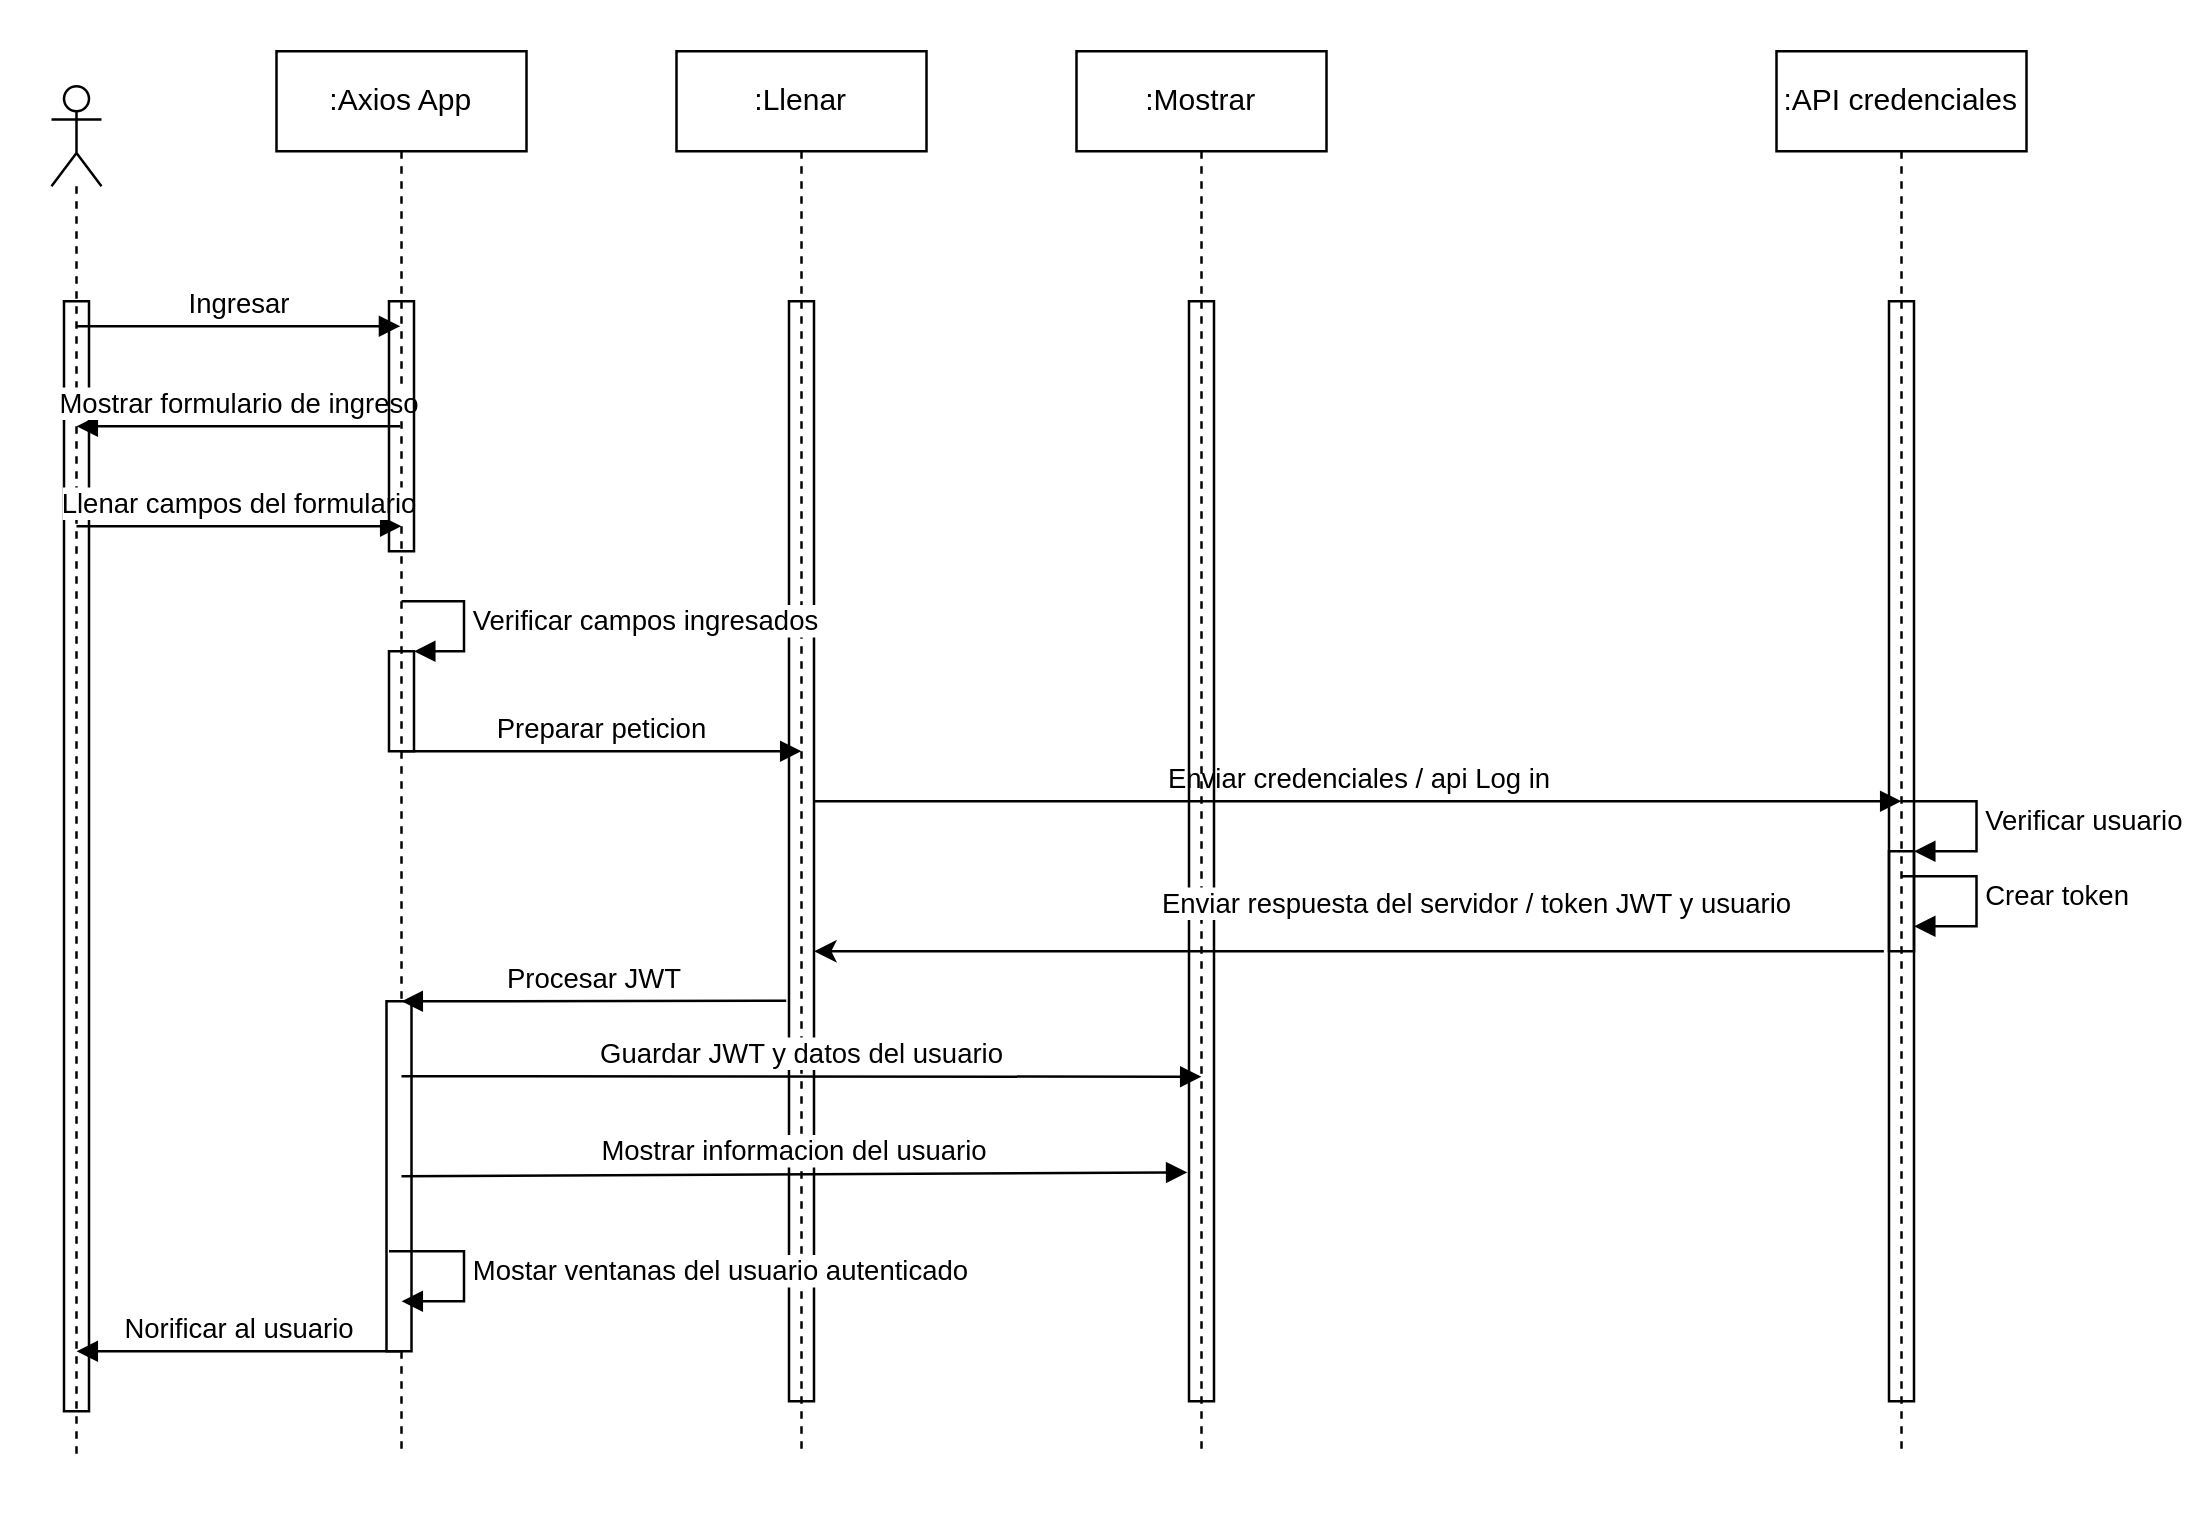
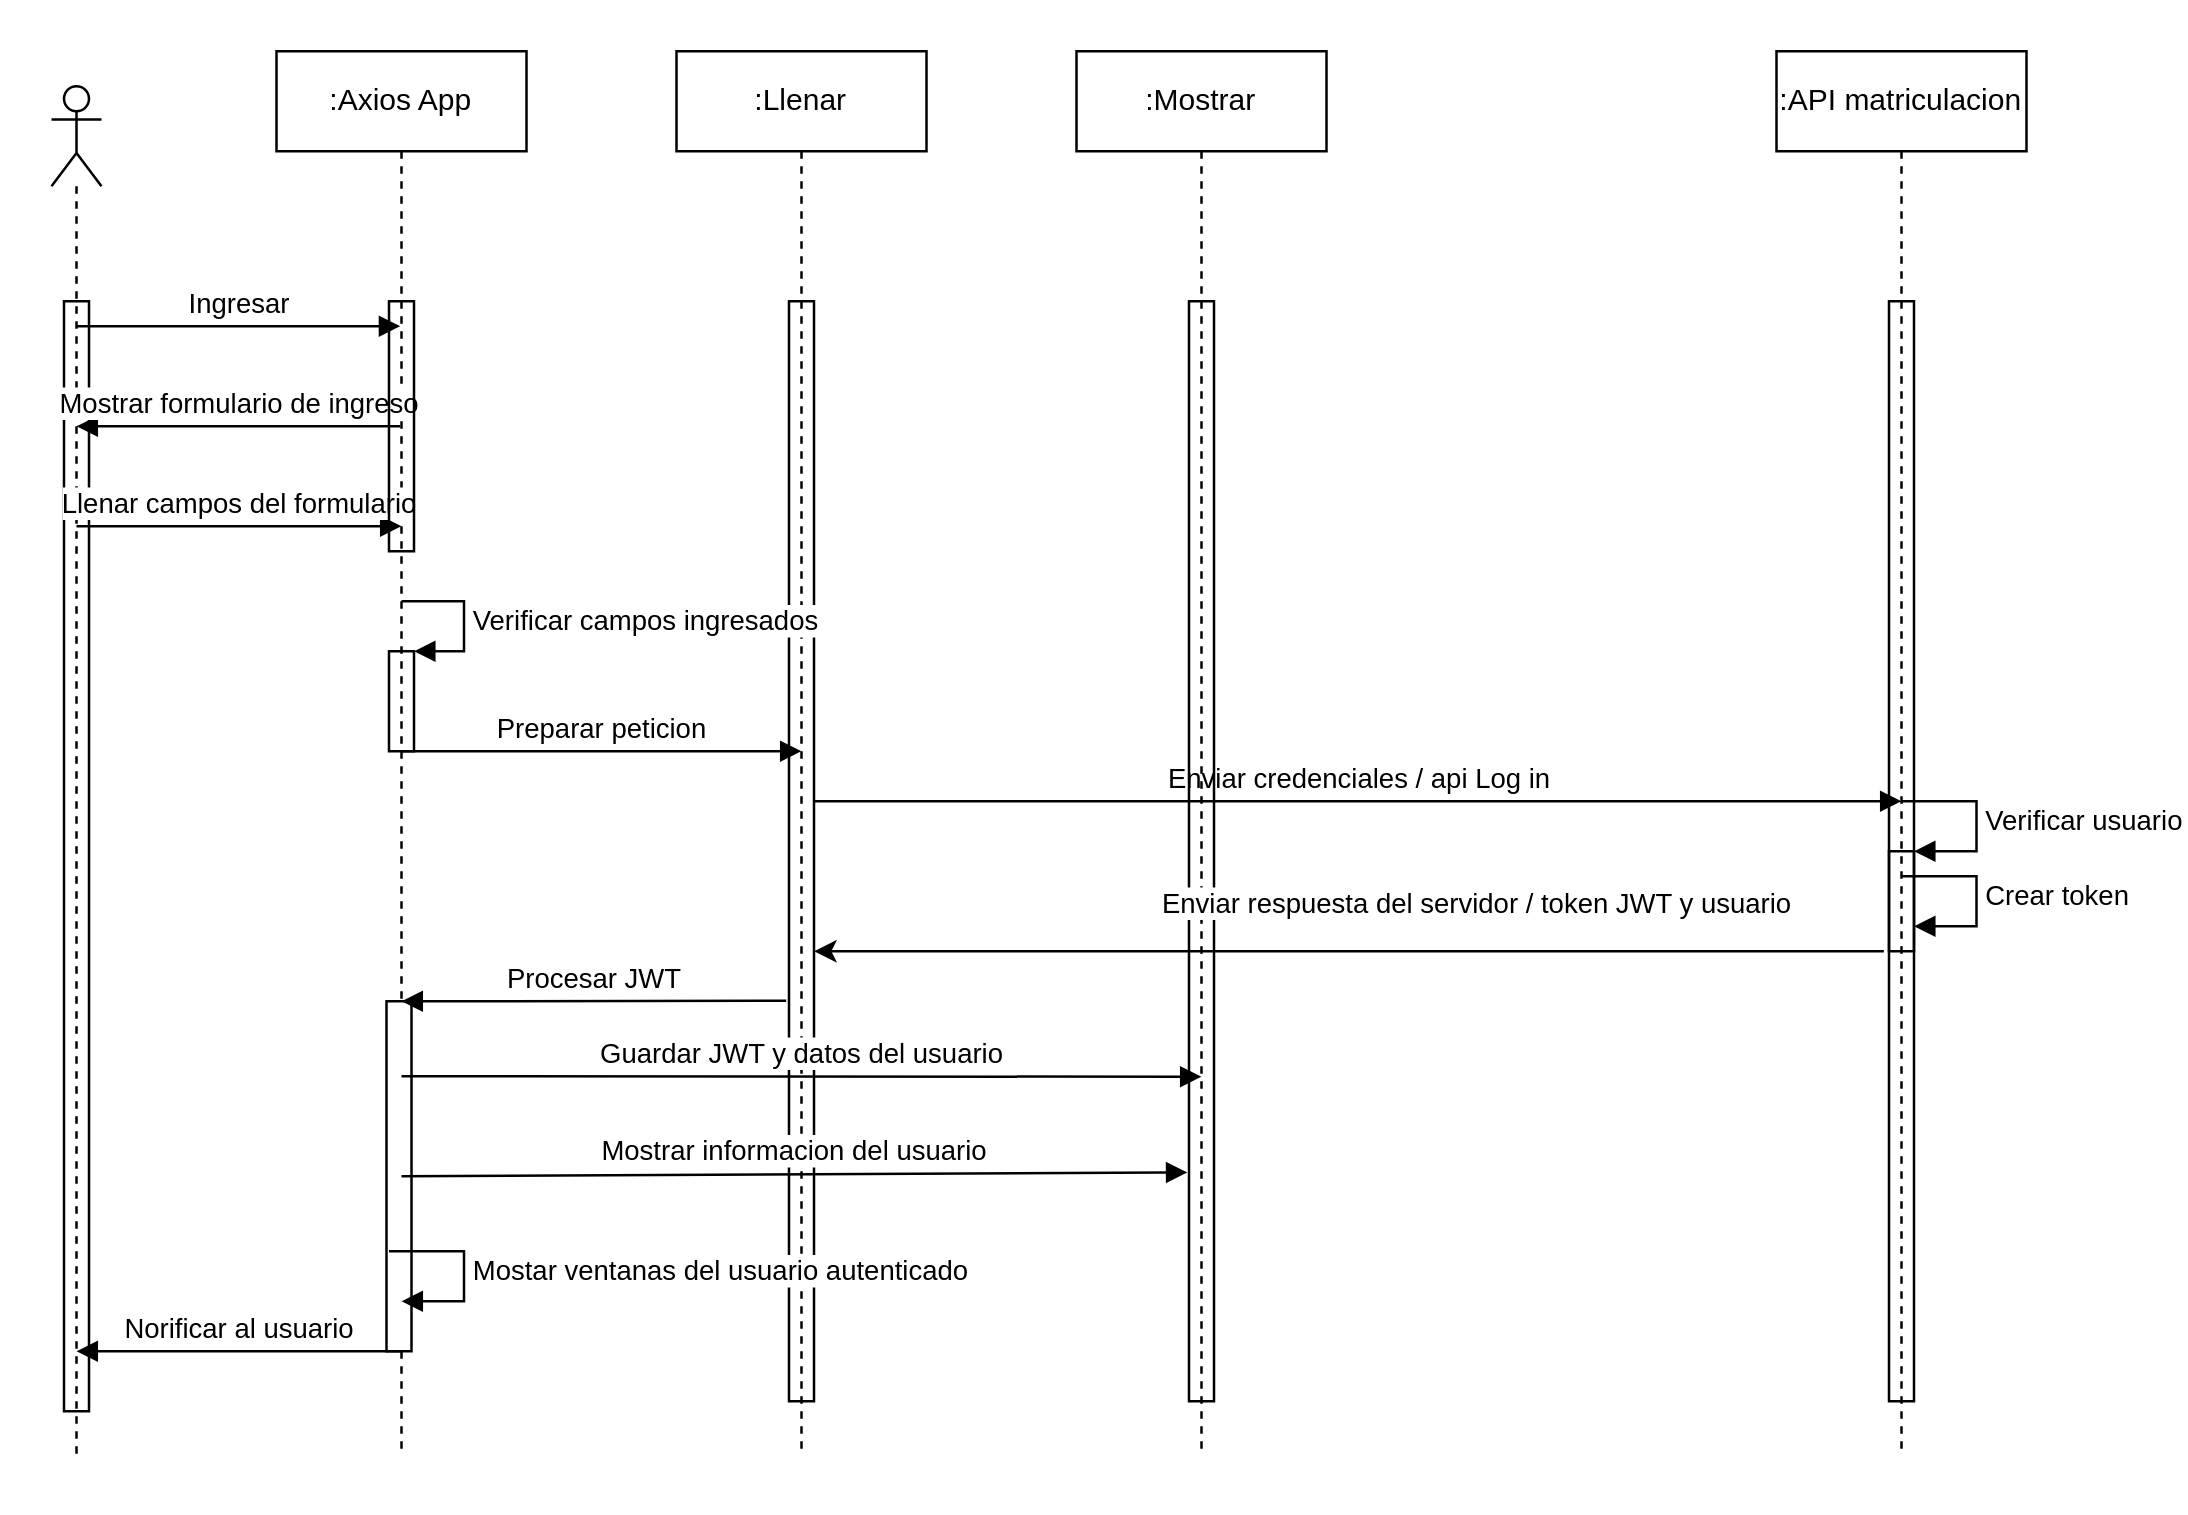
(1901, 101) -> (1901, 101)
